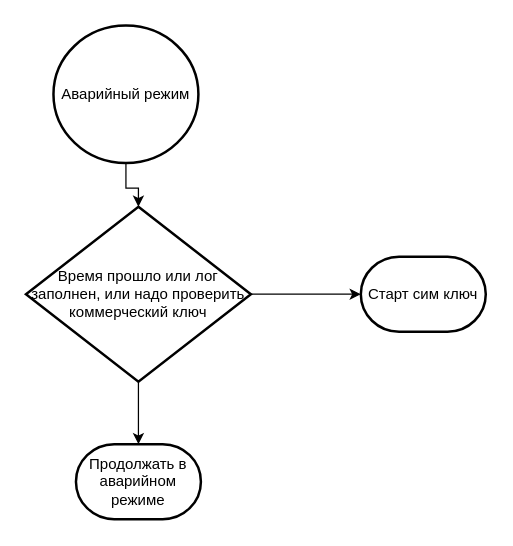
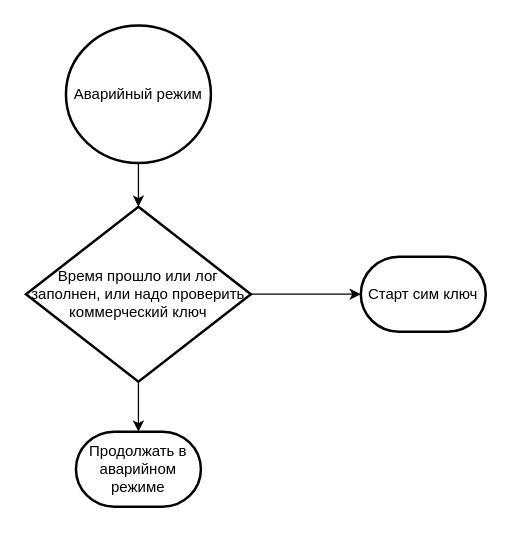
(126, 94) -> (138, 94)
(138, 482) -> (138, 469)
